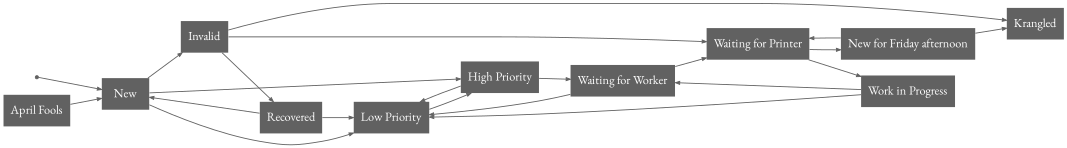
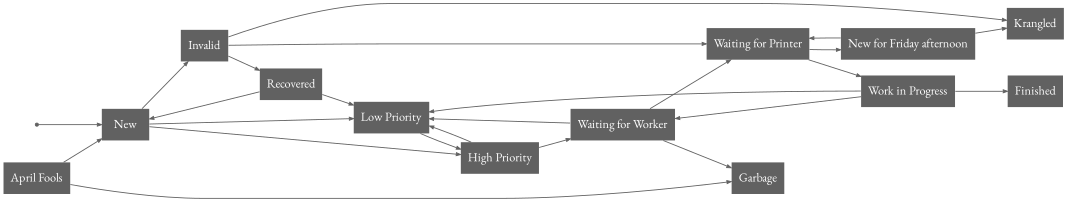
none -> (1035, 91)
none -> (758, 178)
